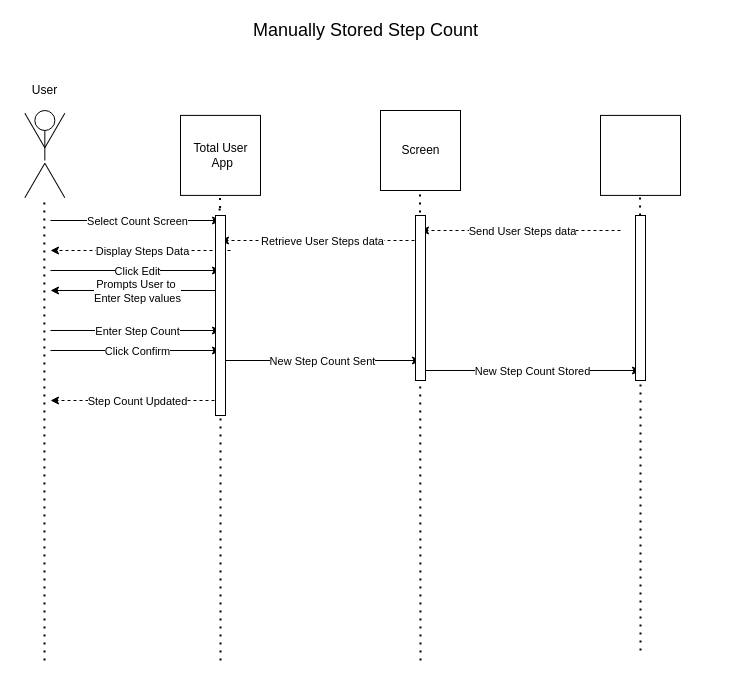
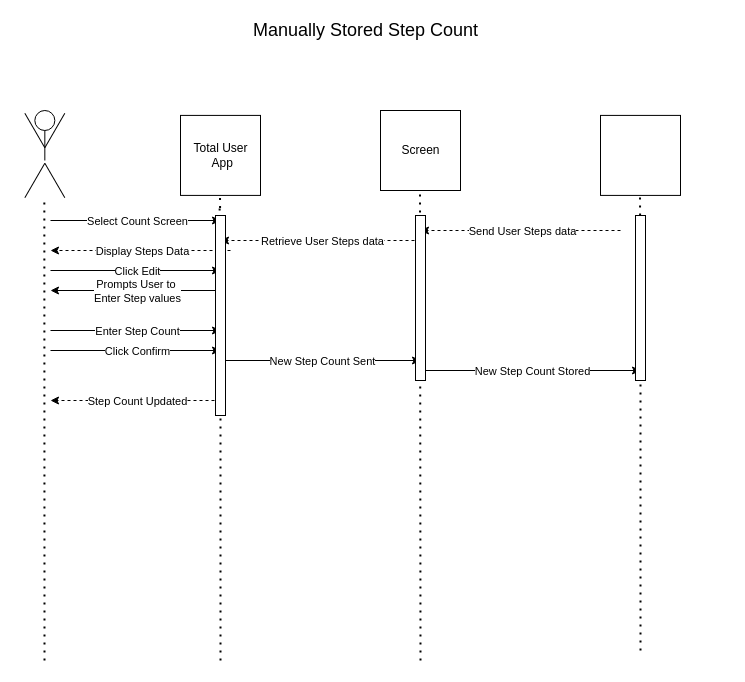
(45, 91) -> none
